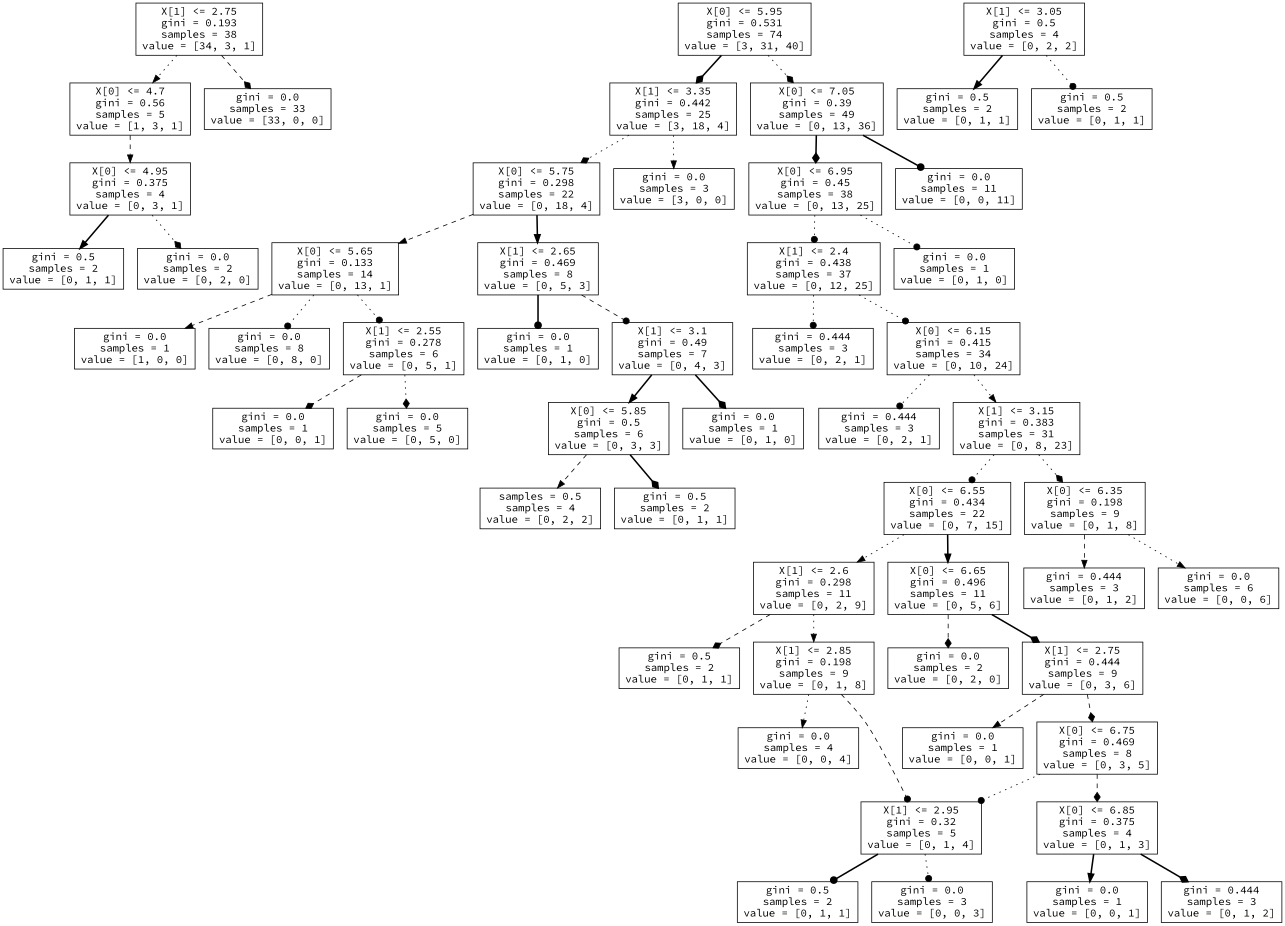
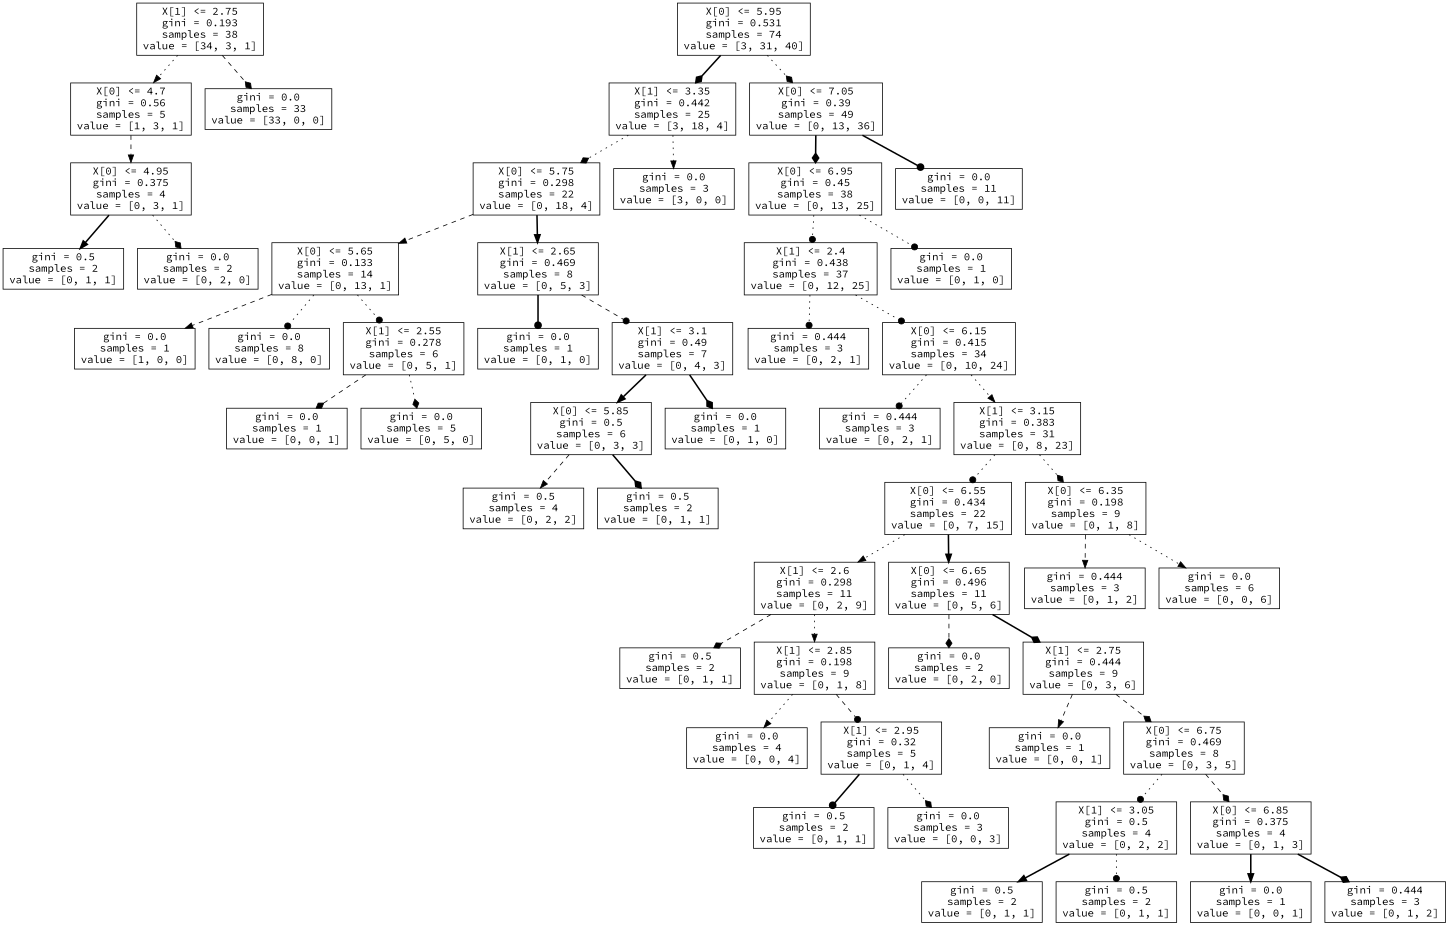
(540, 508) -> (523, 508)
(1012, 787) -> (1152, 786)
(927, 865) -> (914, 787)
